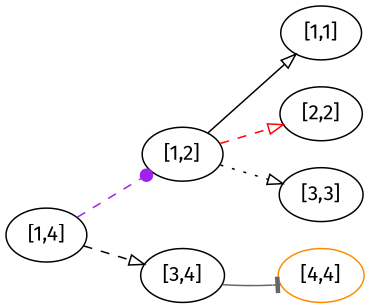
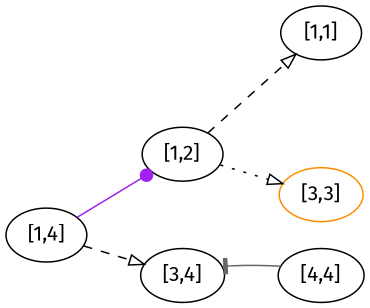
(246, 99) -> (246, 99)
(321, 114) -> none
(321, 195) -> (321, 195)
(109, 198) -> (109, 198)
(321, 275) -> (321, 275)
(248, 286) -> (256, 265)
